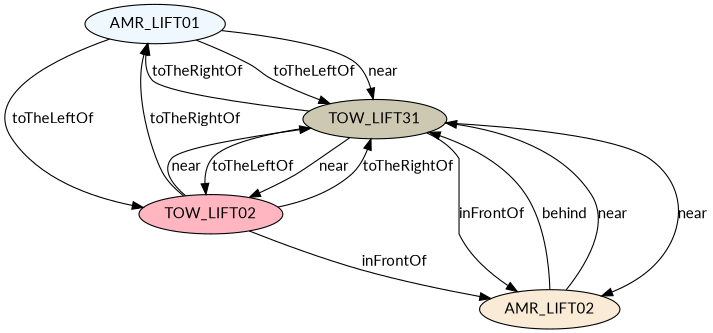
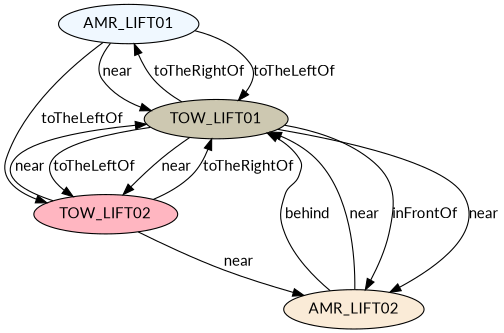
(375, 119) -> (216, 119)
(147, 130) -> none
(395, 262) -> (239, 262)
